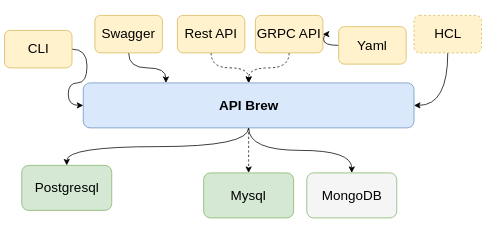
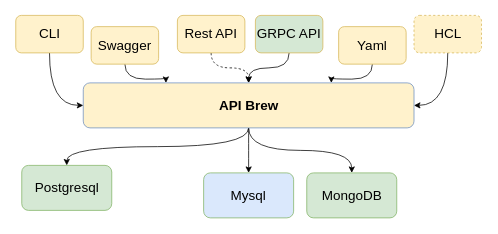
(129, 34) -> (125, 45)
(289, 34) -> (289, 34)
(324, 42) -> (366, 76)
(38, 49) -> (50, 34)
(273, 68) -> (273, 68)
(249, 105) -> (249, 105)
(249, 152) -> (249, 152)
(249, 195) -> (249, 195)
(352, 195) -> (352, 195)
